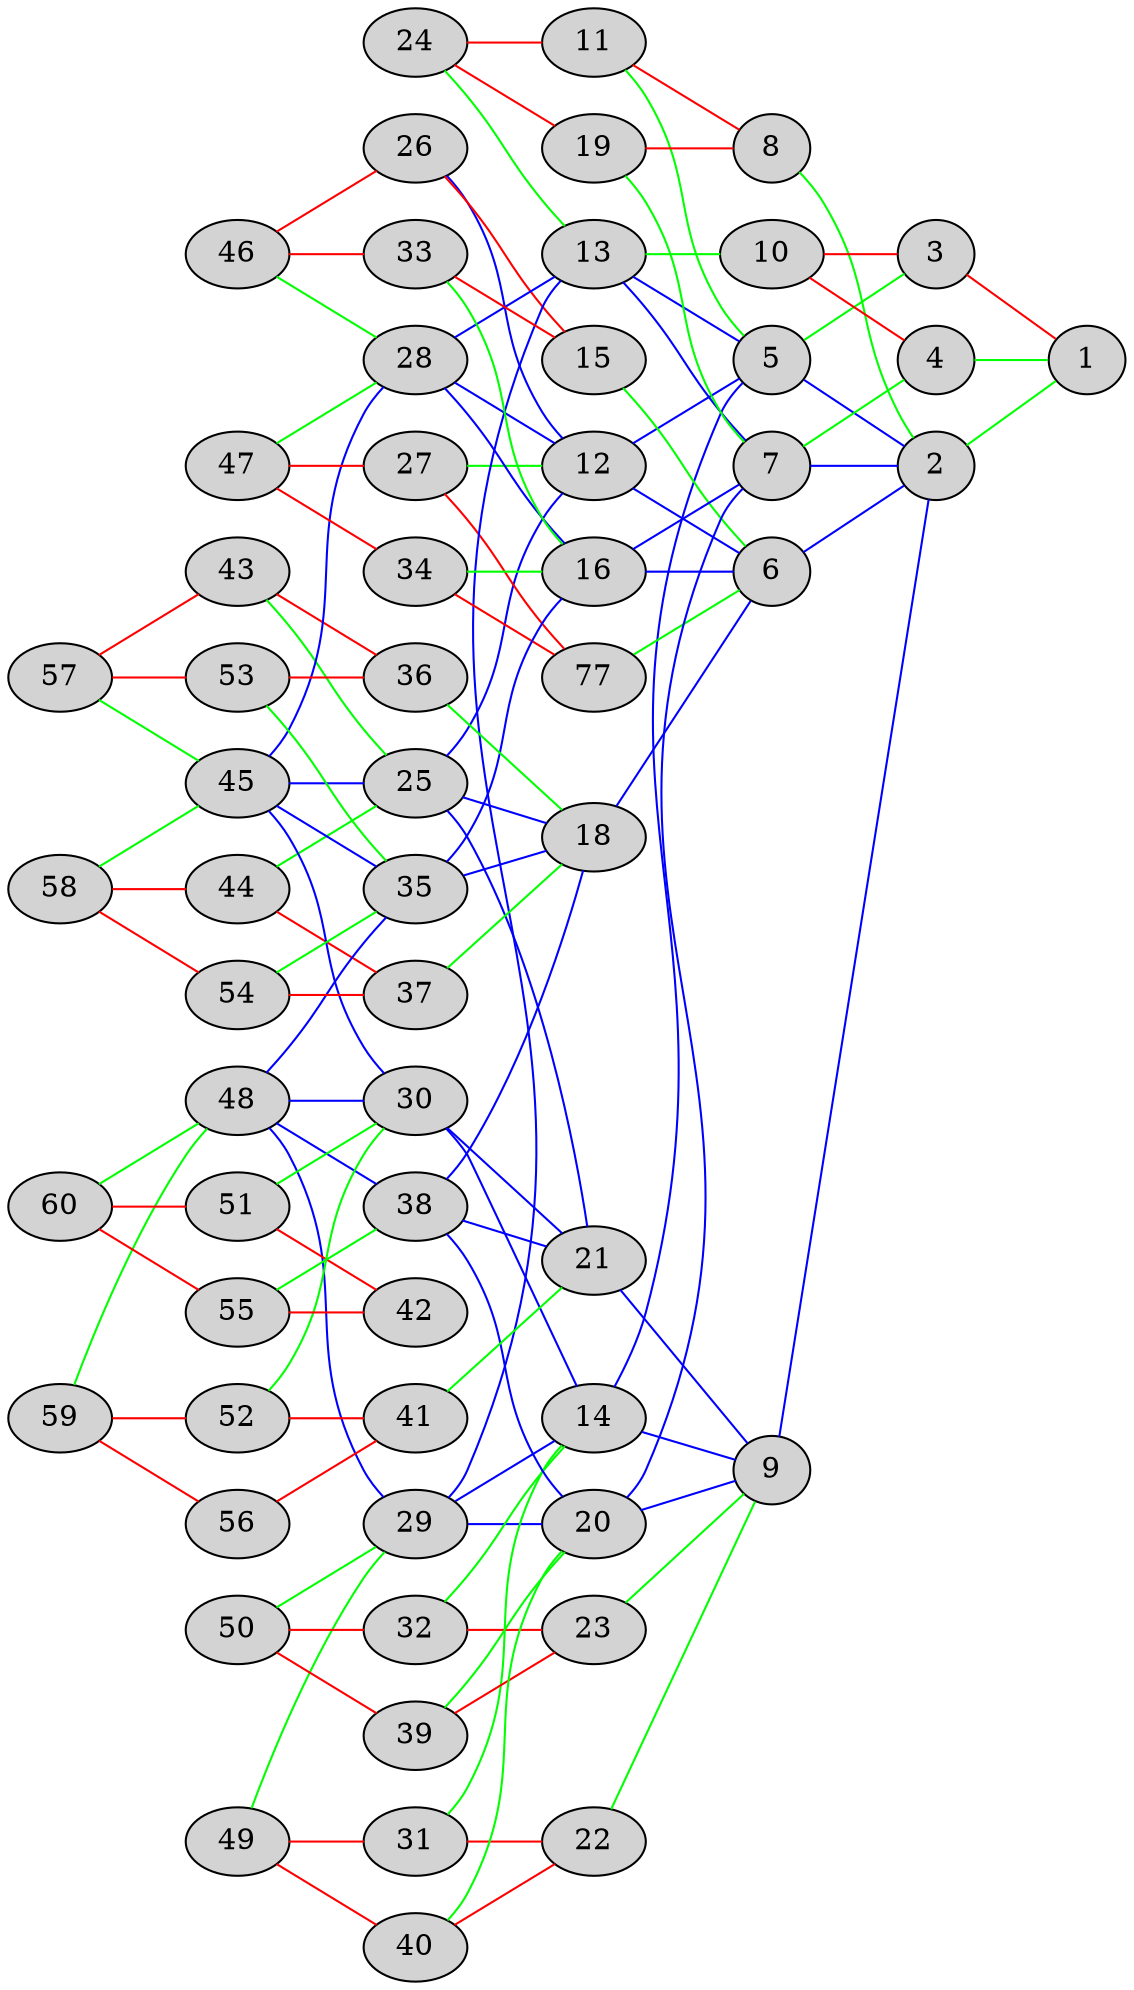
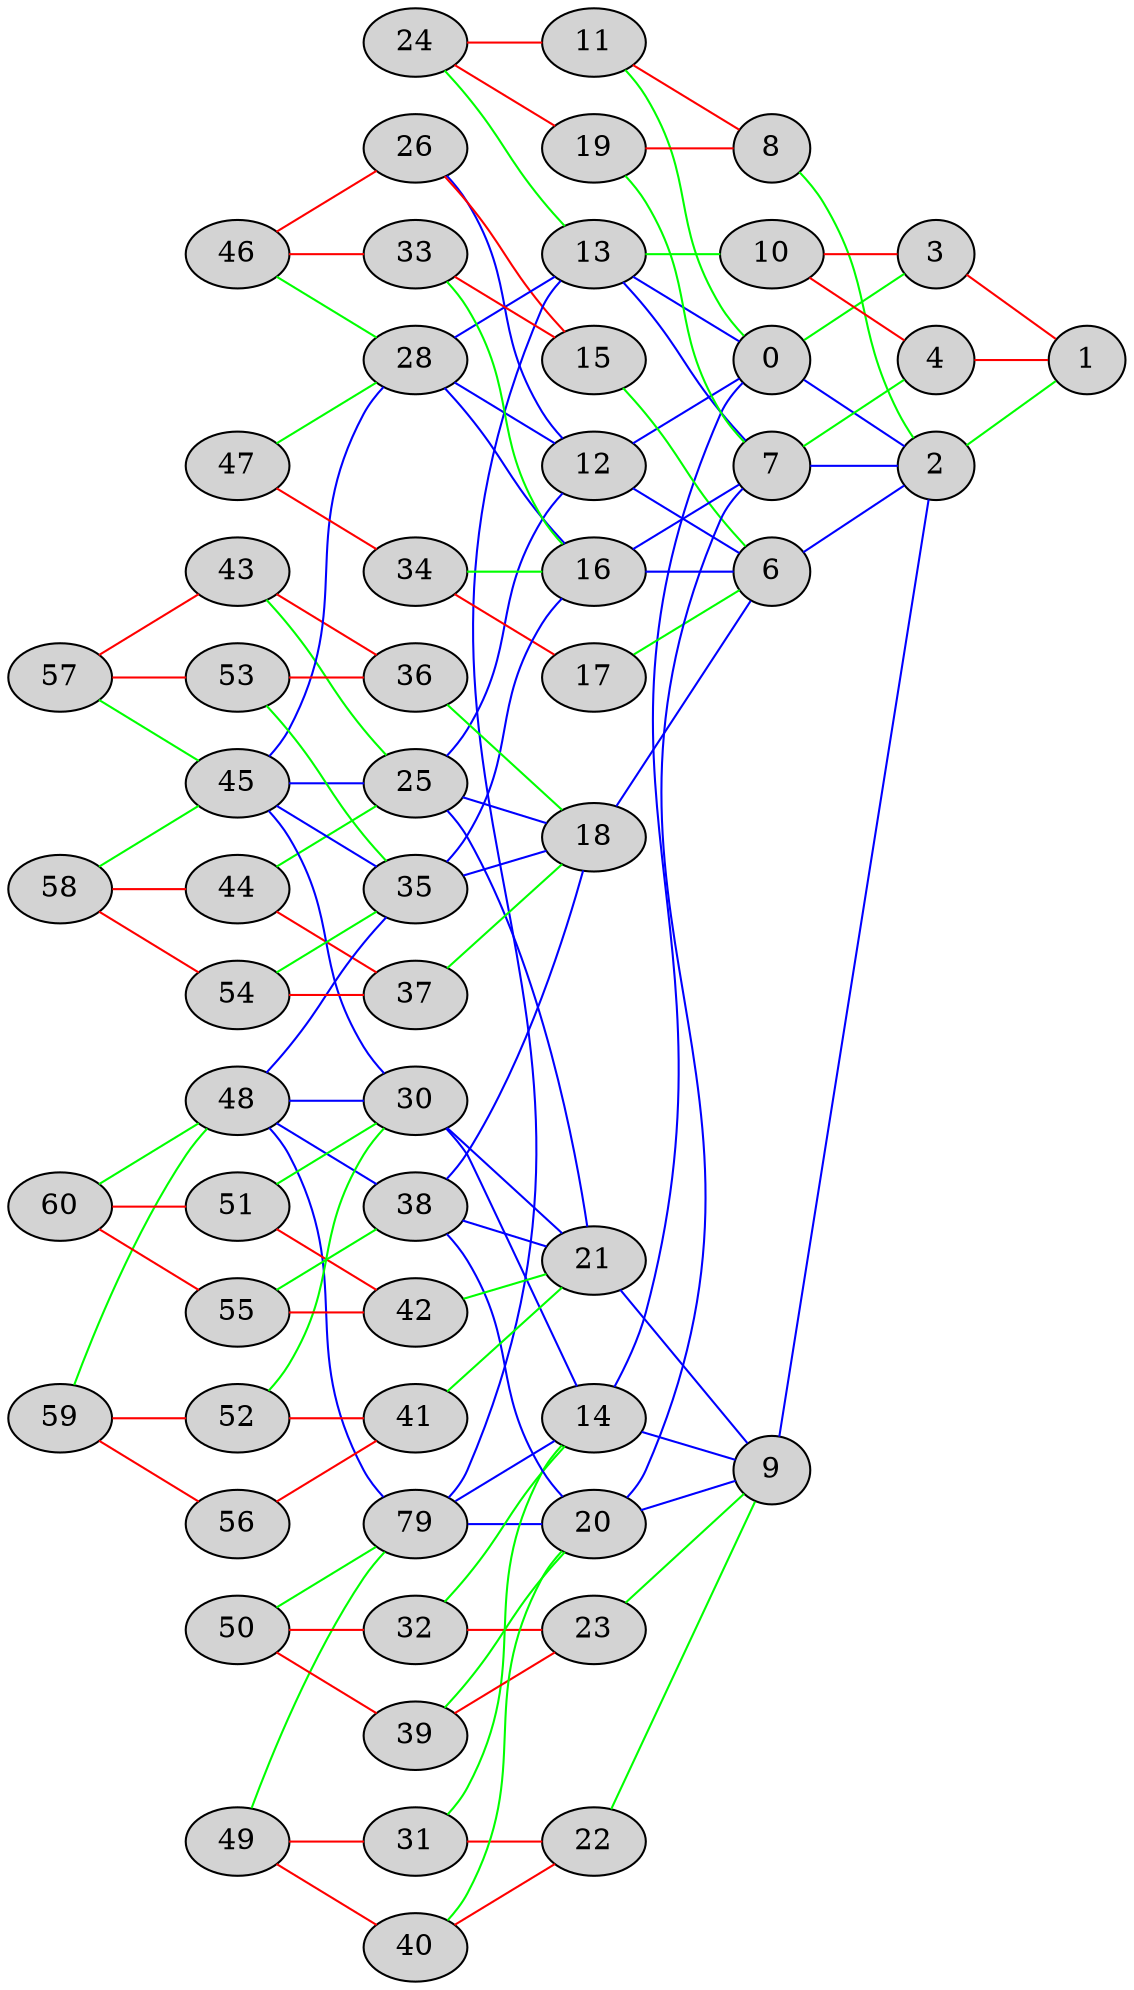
(772, 360) -> (772, 360)
(1011, 360) -> (1011, 360)
(415, 466) -> none
(594, 677) -> (594, 677)
none -> (505, 1286)
(415, 1524) -> (415, 1524)
